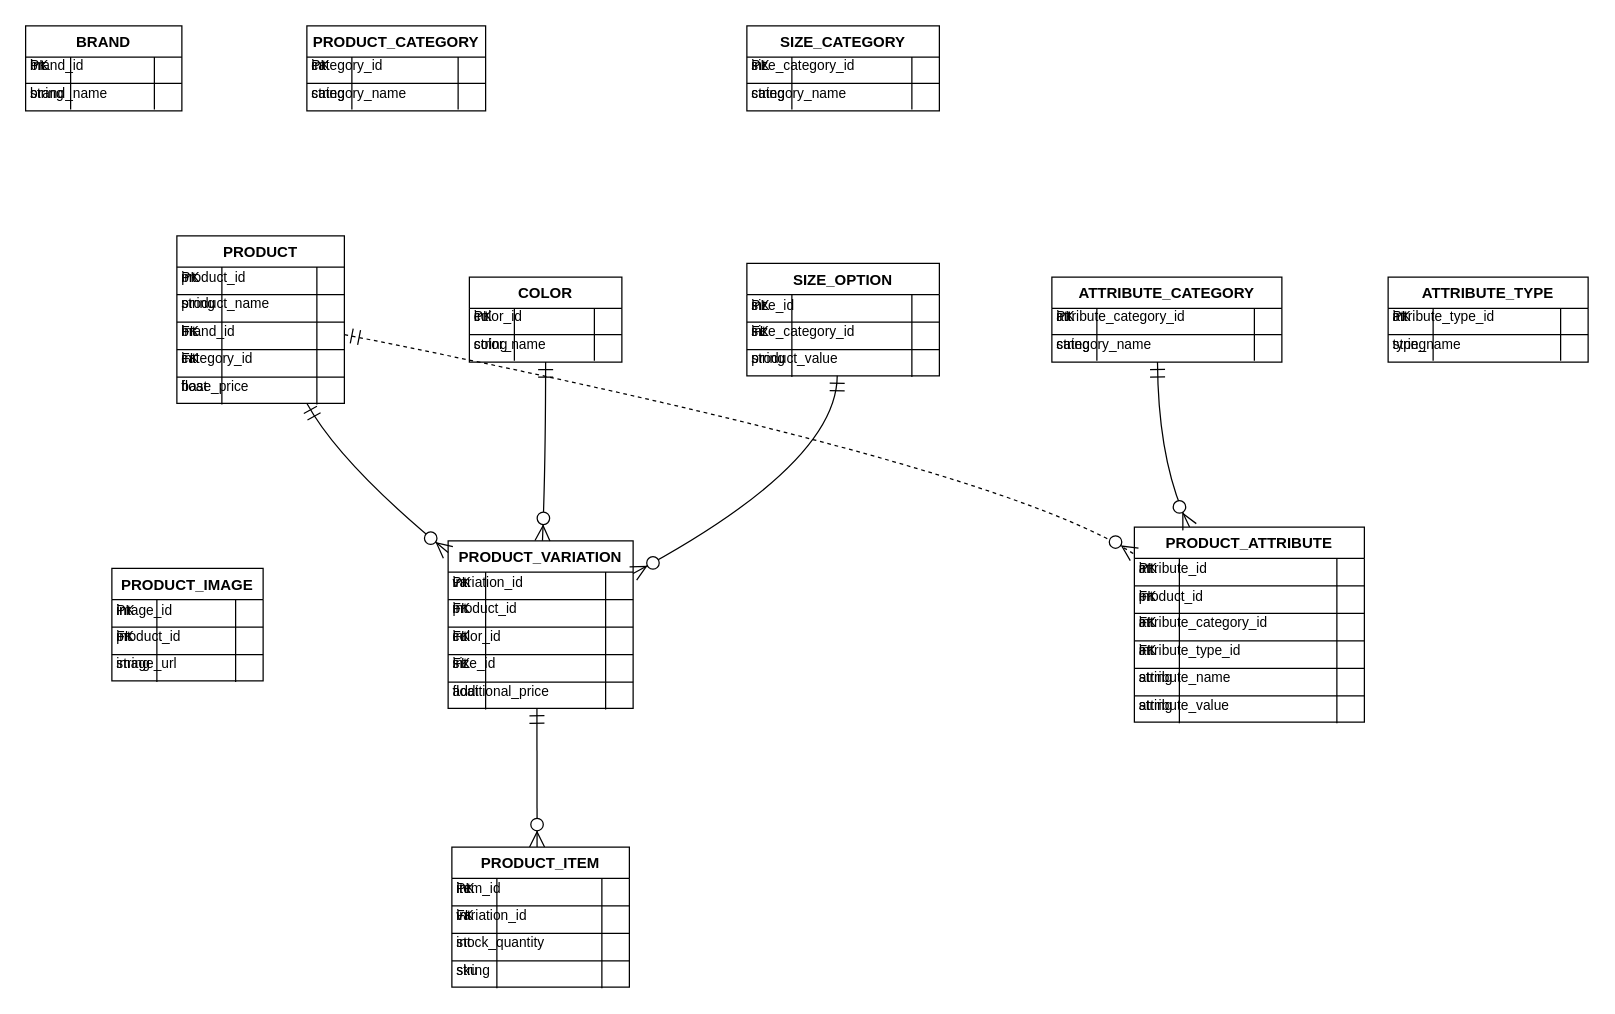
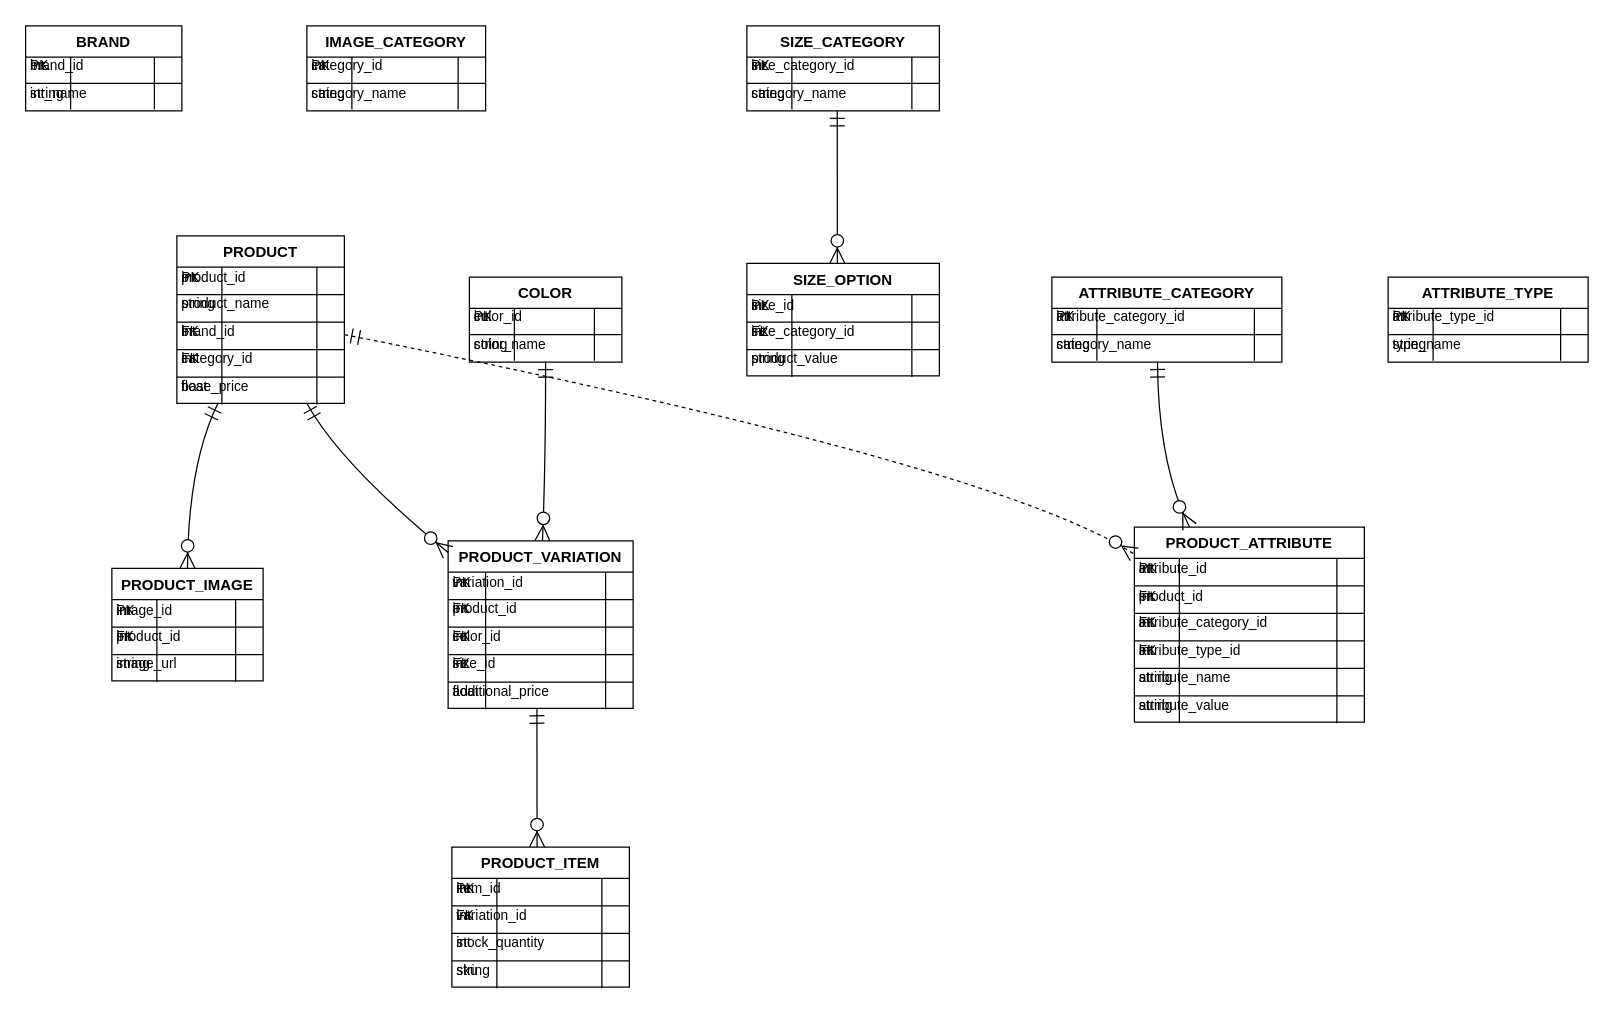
(396, 42) -> (396, 42)
(69, 93) -> (59, 93)
none -> (837, 188)
none -> (194, 485)
(757, 494) -> none
